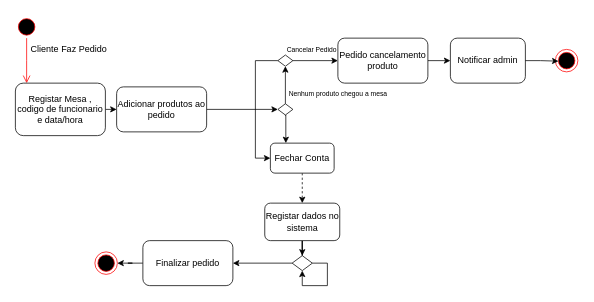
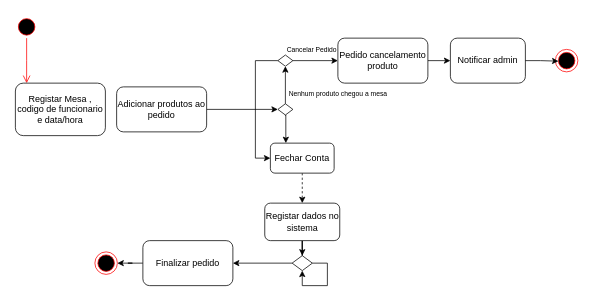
(69, 49) -> none
(109, 109) -> none
